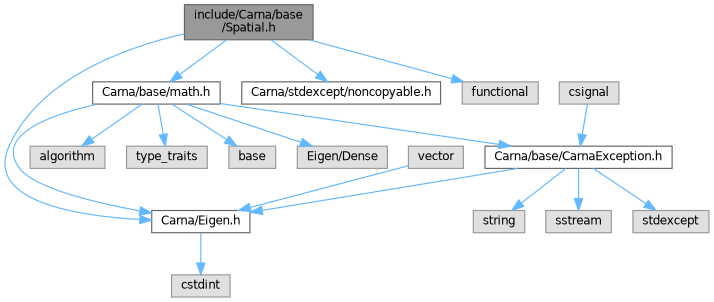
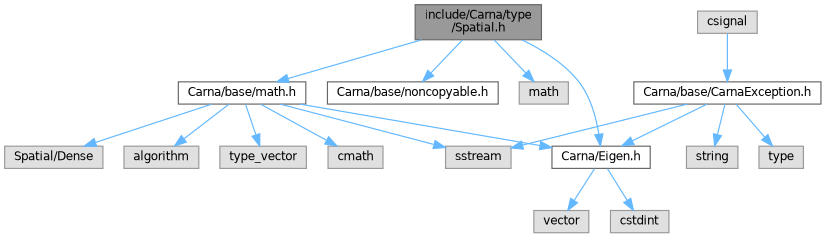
(249, 22) -> (478, 22)
(341, 93) -> (413, 93)
(500, 93) -> (544, 93)
(360, 124) -> (357, 124)
(167, 157) -> (263, 157)
(252, 157) -> (356, 157)
(342, 157) -> (54, 157)
(329, 187) -> (584, 185)
(671, 222) -> (781, 157)
